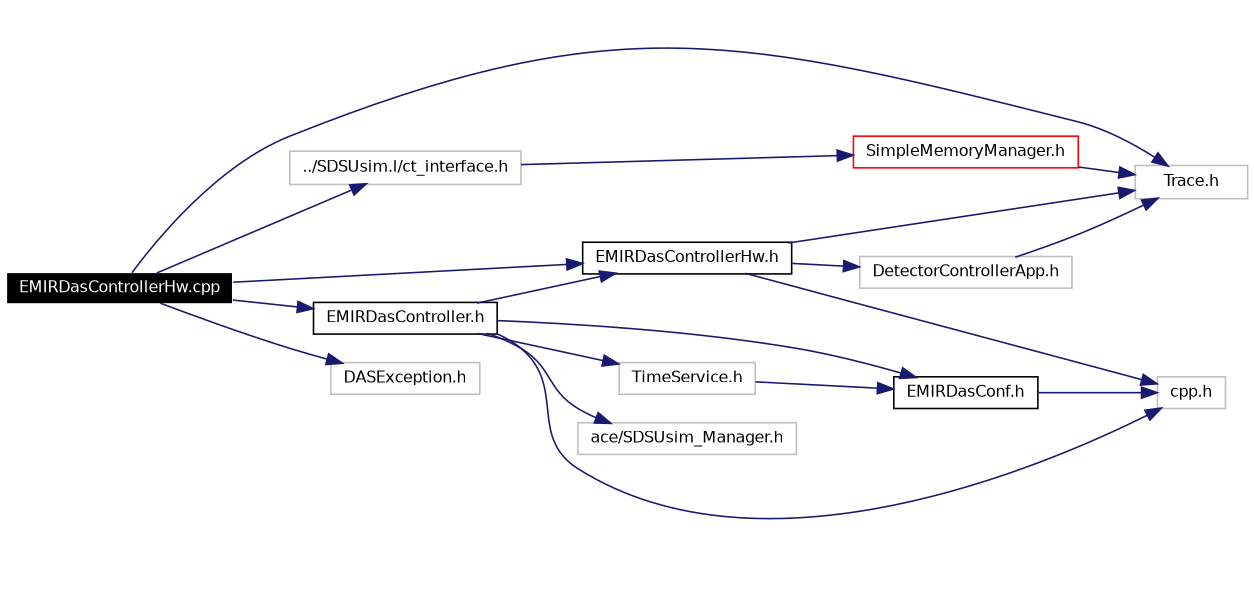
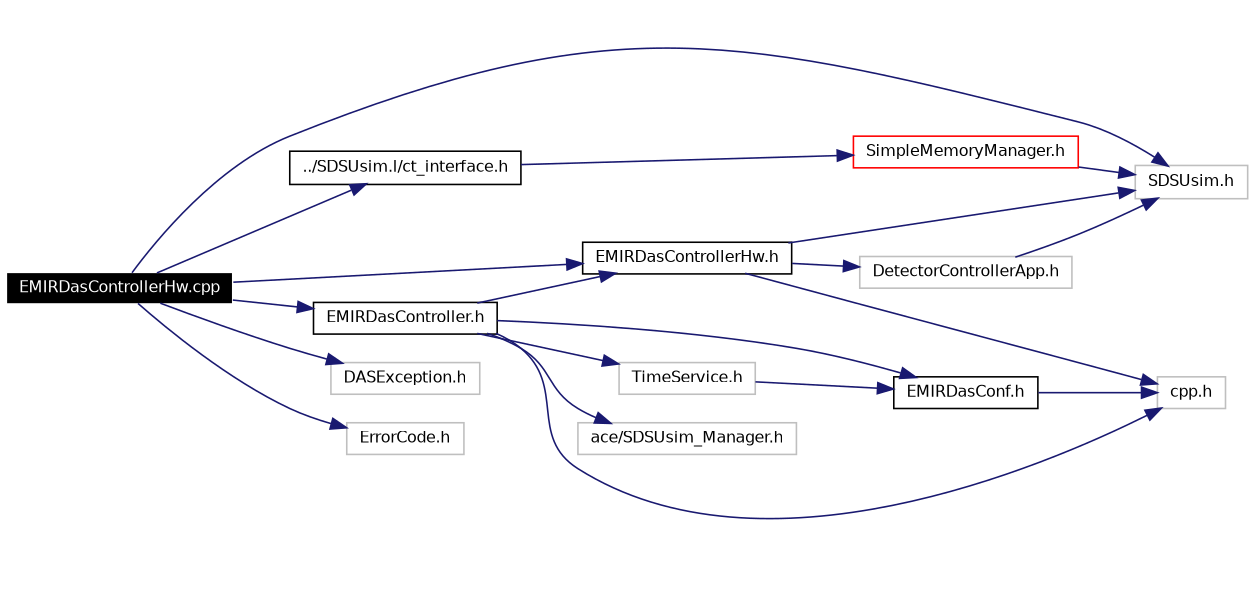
(405, 168) -> (405, 168)
(1191, 182) -> (1191, 182)
none -> (405, 439)
